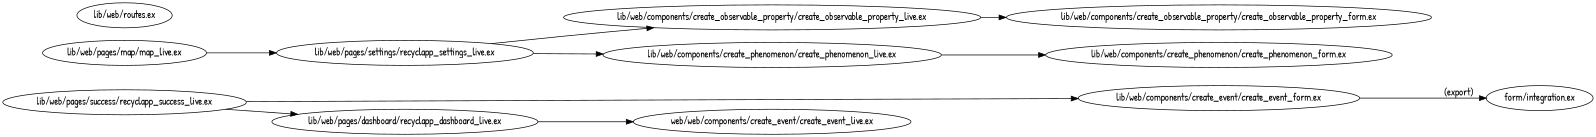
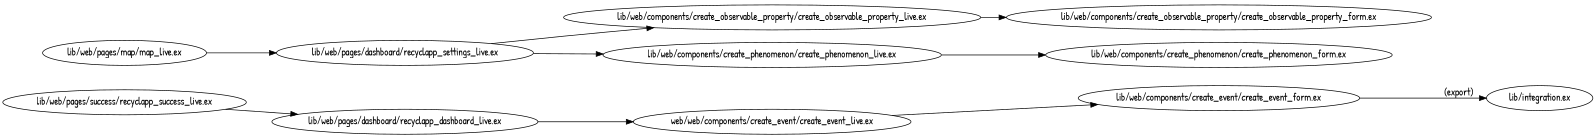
(125, 15) -> none
(405, 53) -> (405, 53)
(1540, 98) -> (1540, 98)
(659, 100) -> (991, 110)
